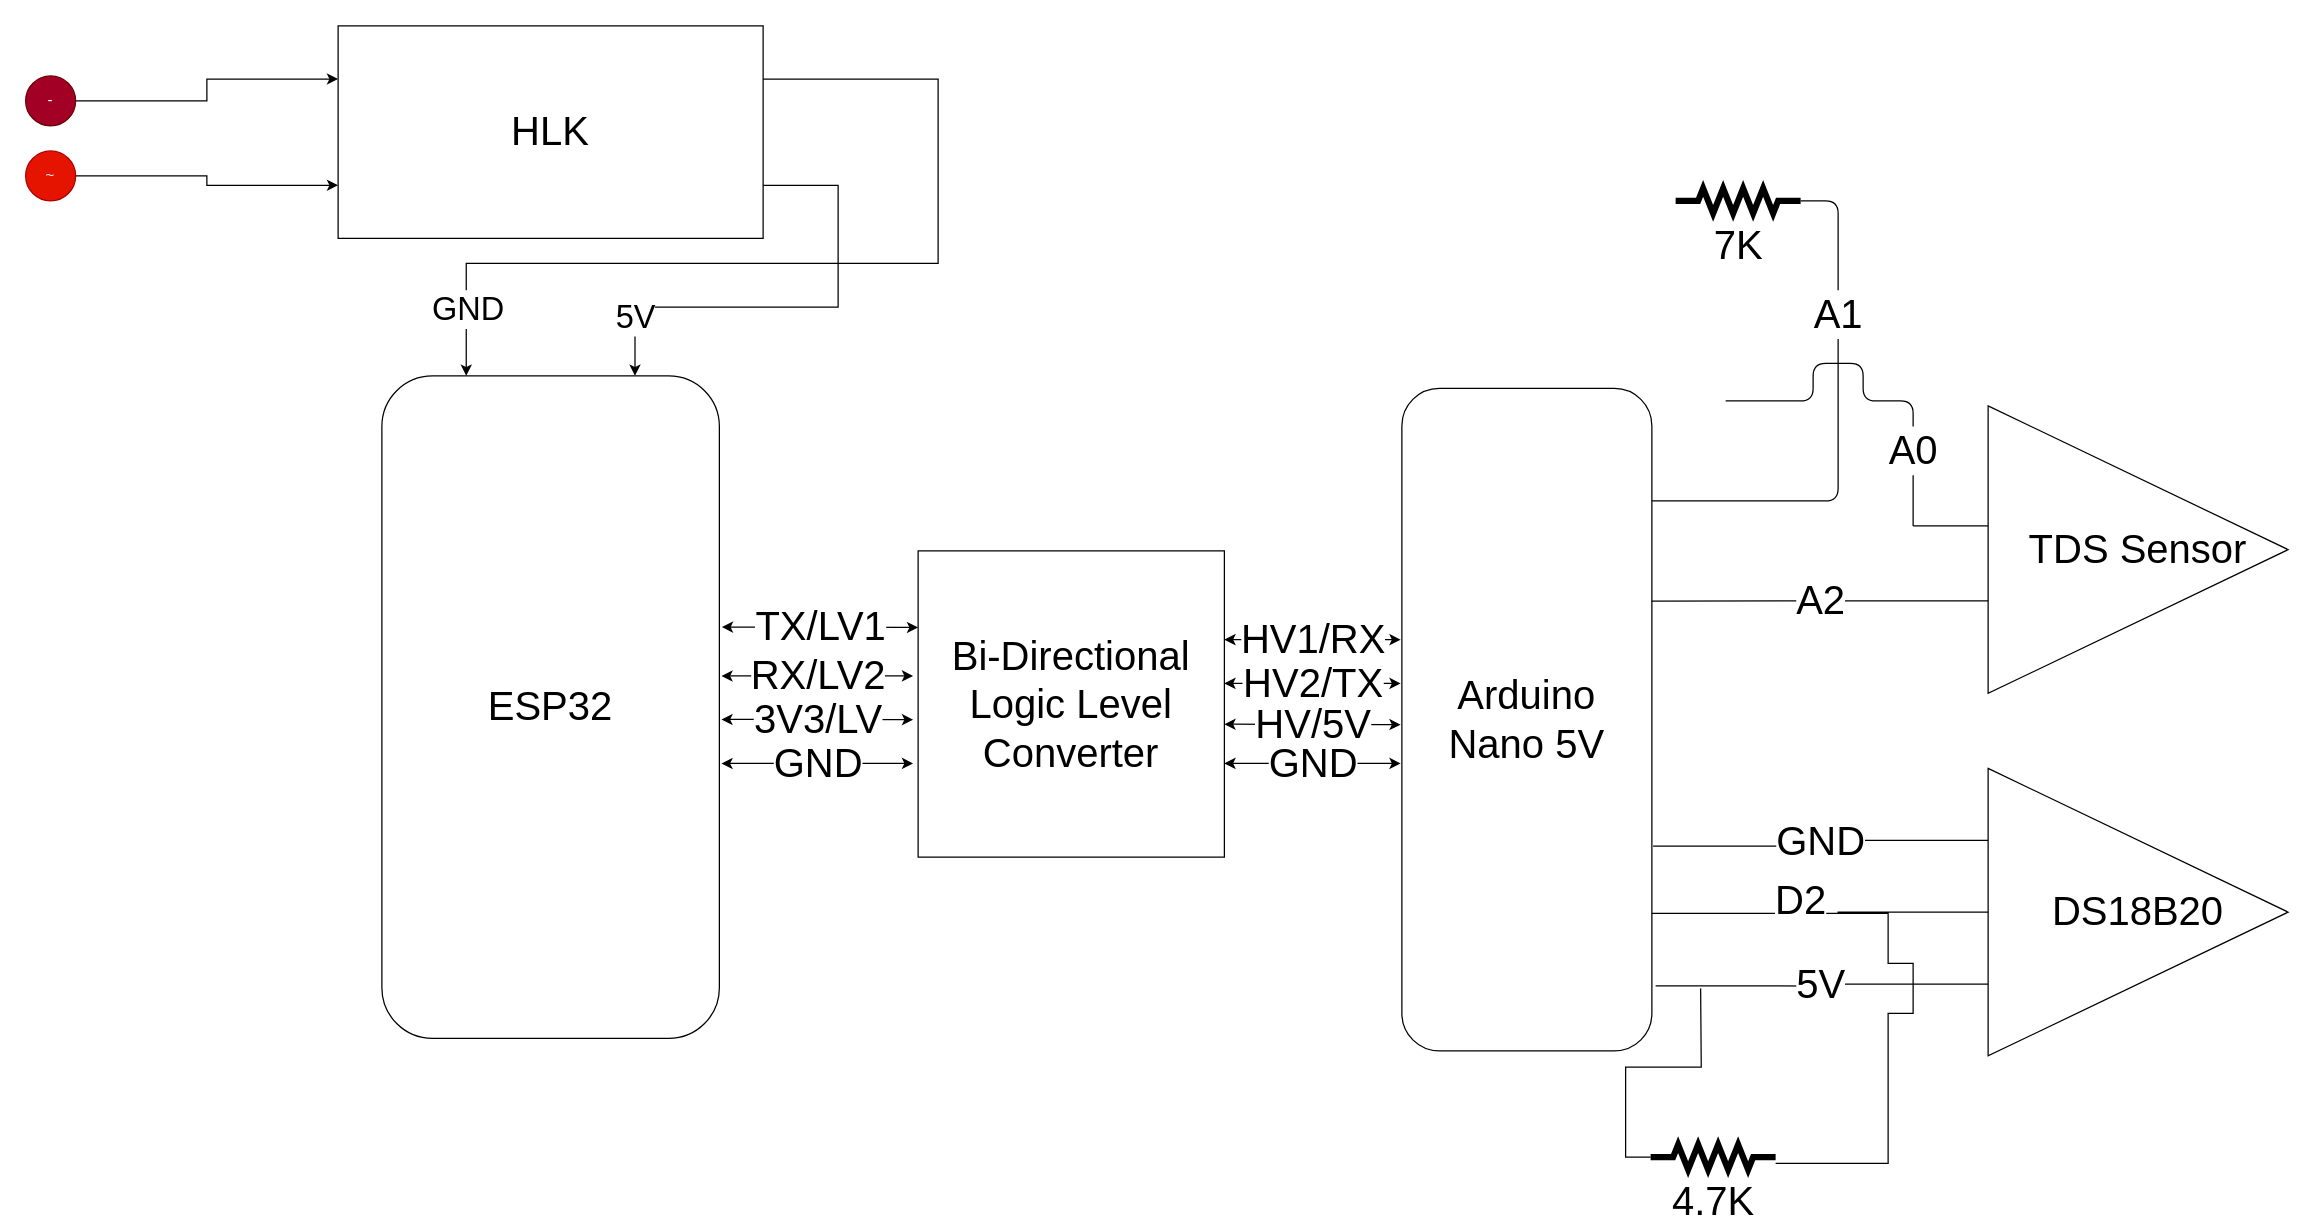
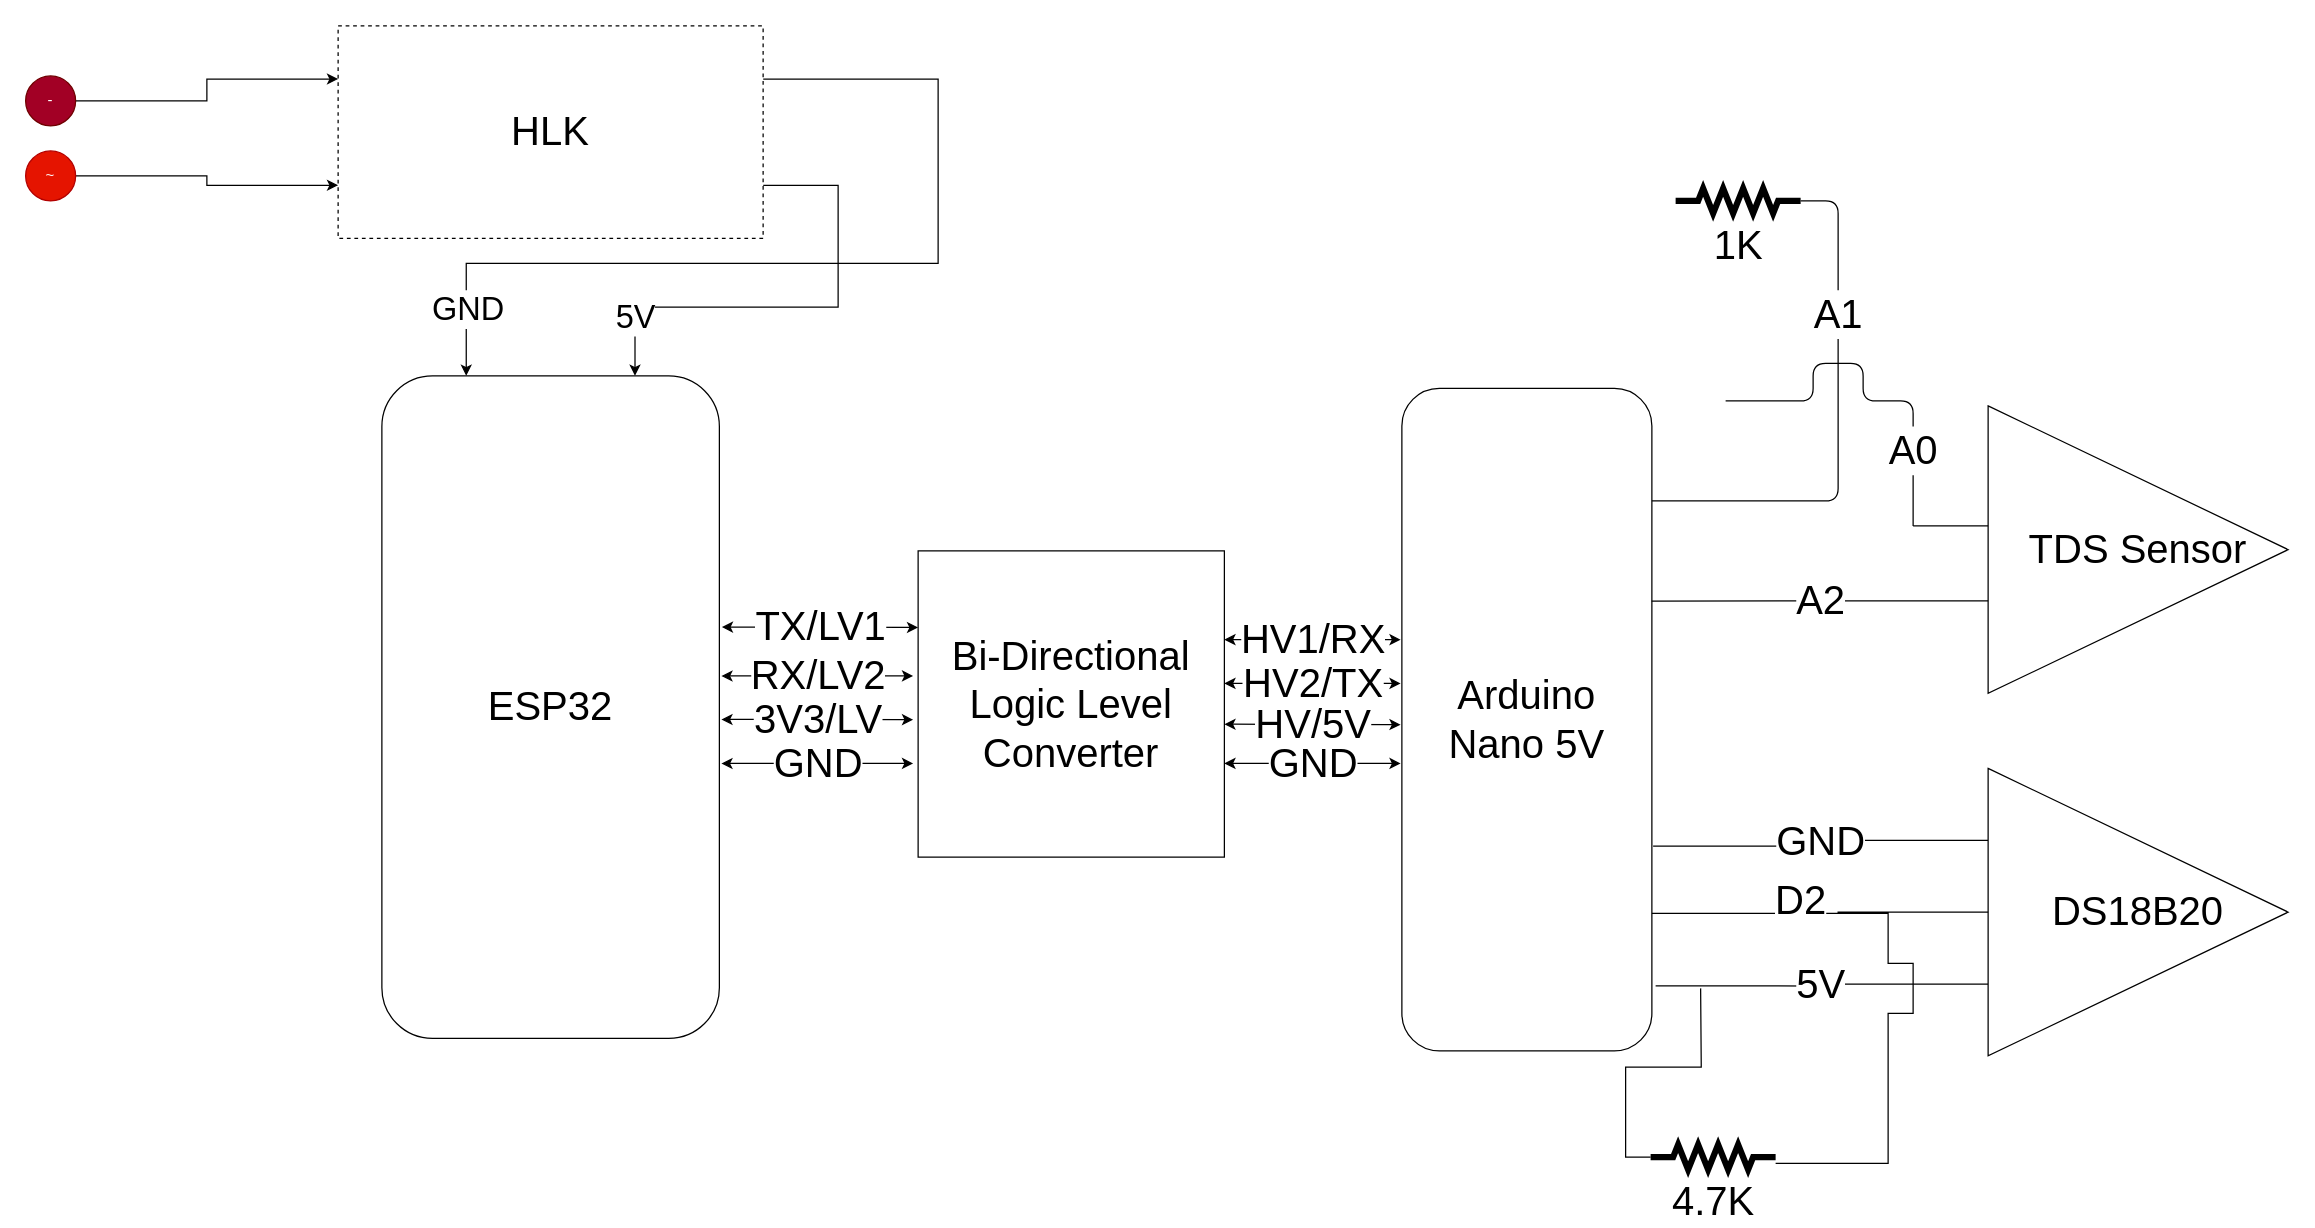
(551, 132) -> (551, 132)
(1739, 246) -> (1739, 246)
